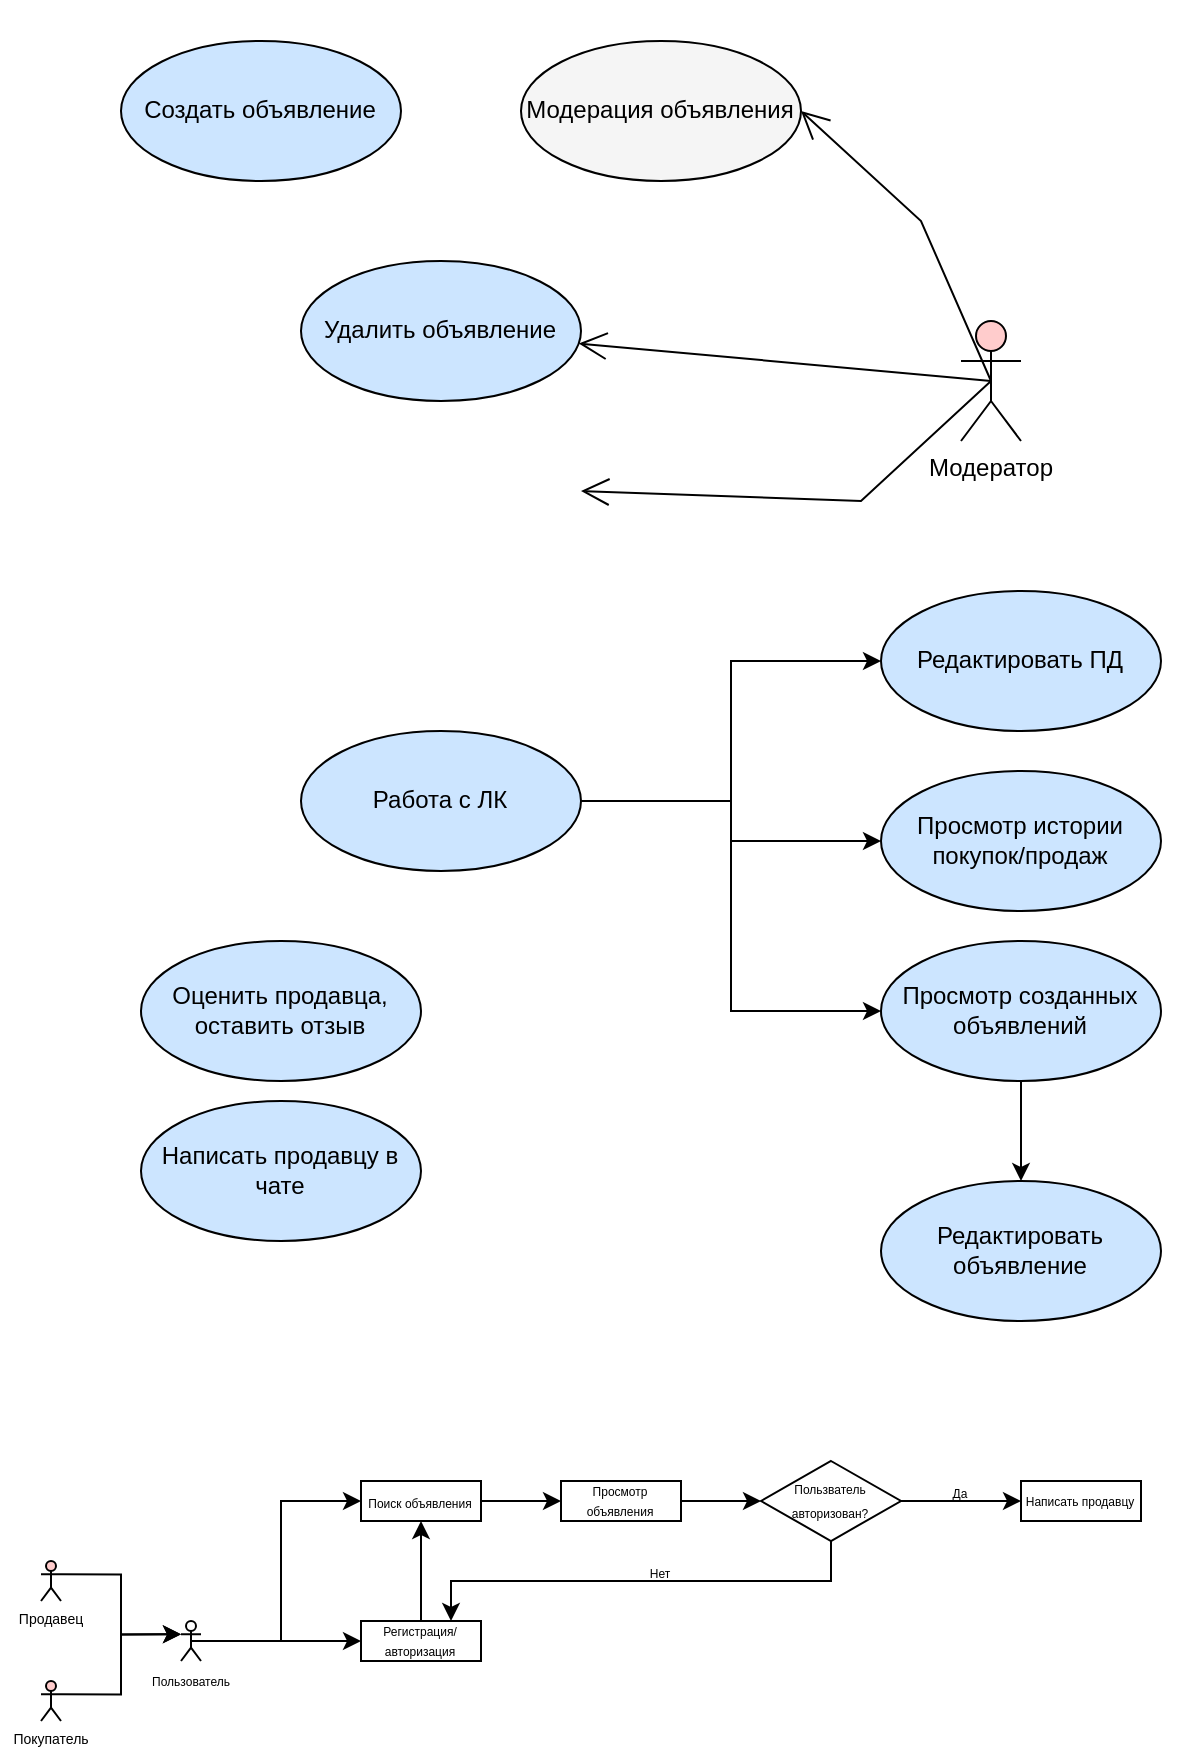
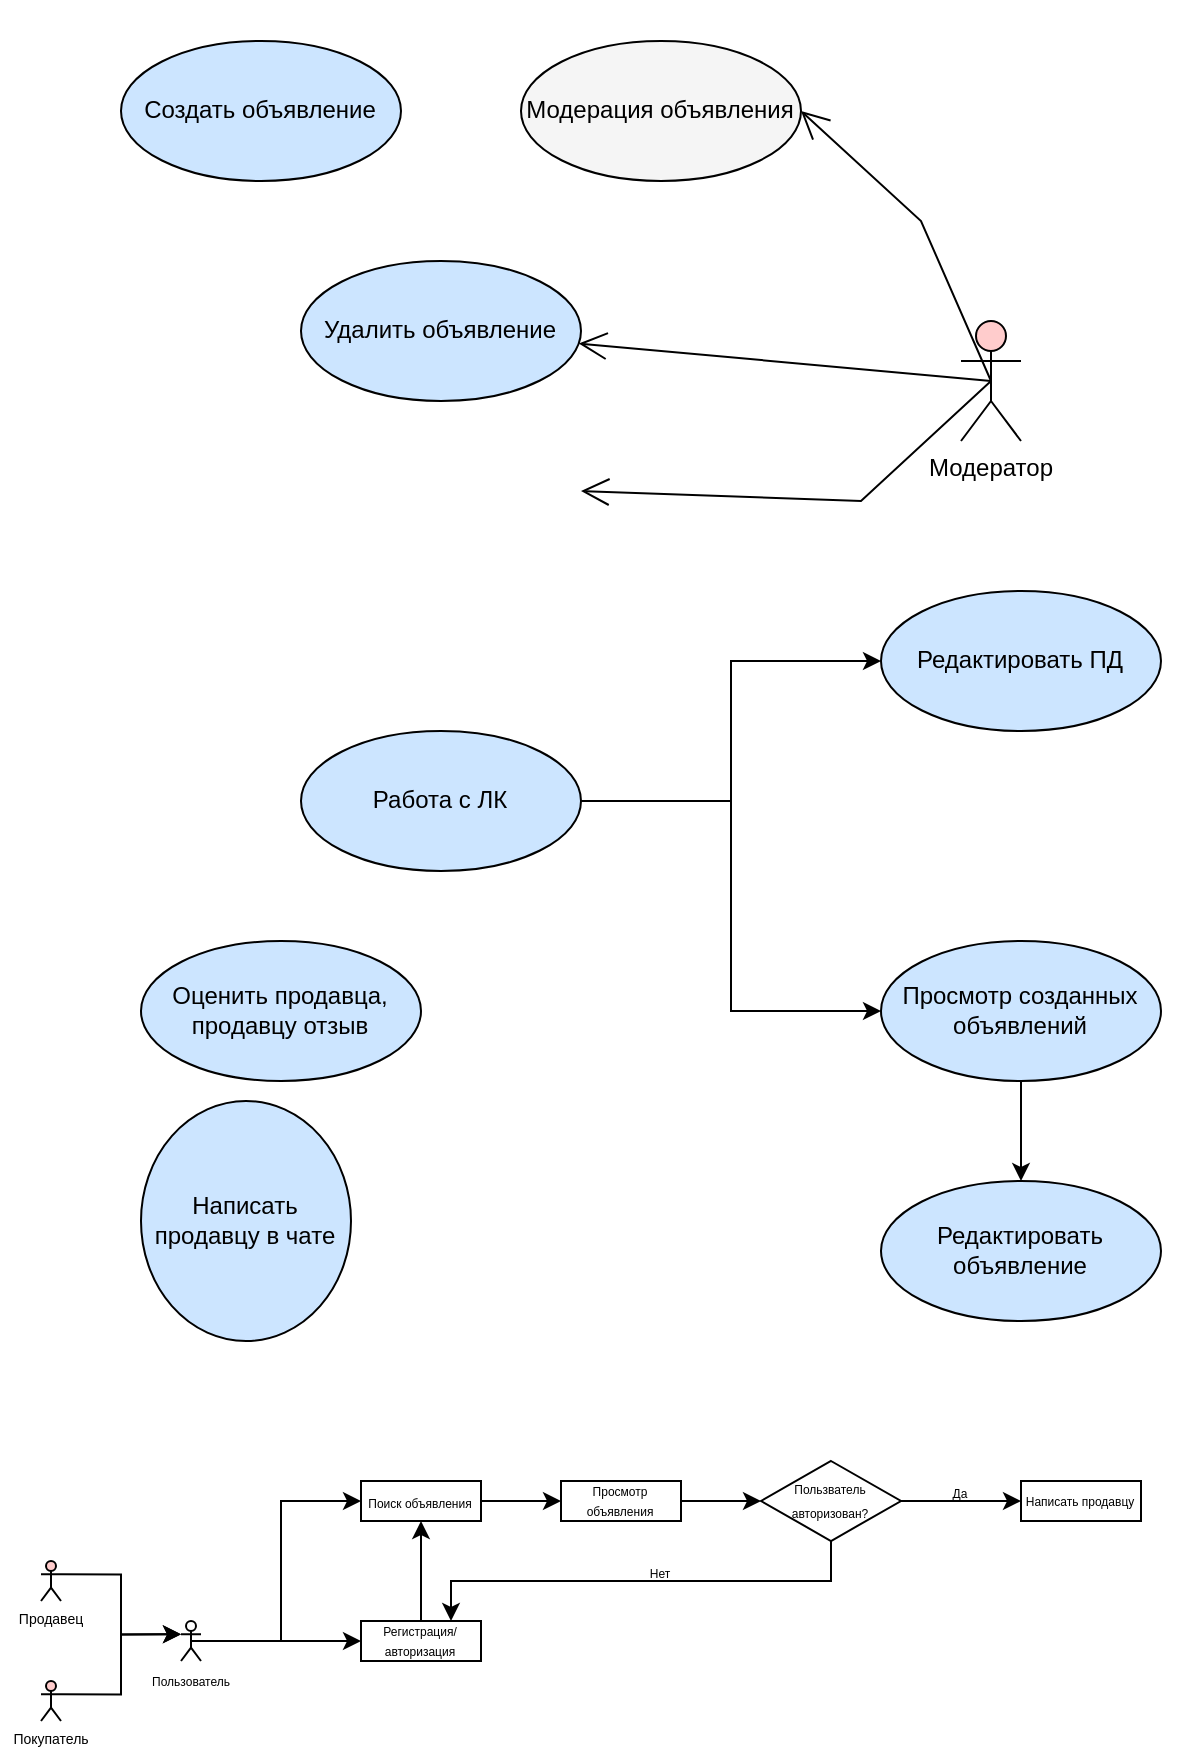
(801, 841) -> none
(1021, 841) -> none
(281, 1011) -> (281, 1011)
(281, 1171) -> (246, 1221)
